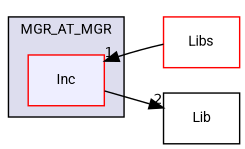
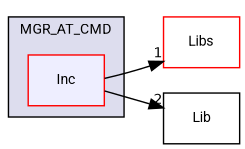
(66, 30) -> (66, 30)
(141, 50) -> (133, 71)
